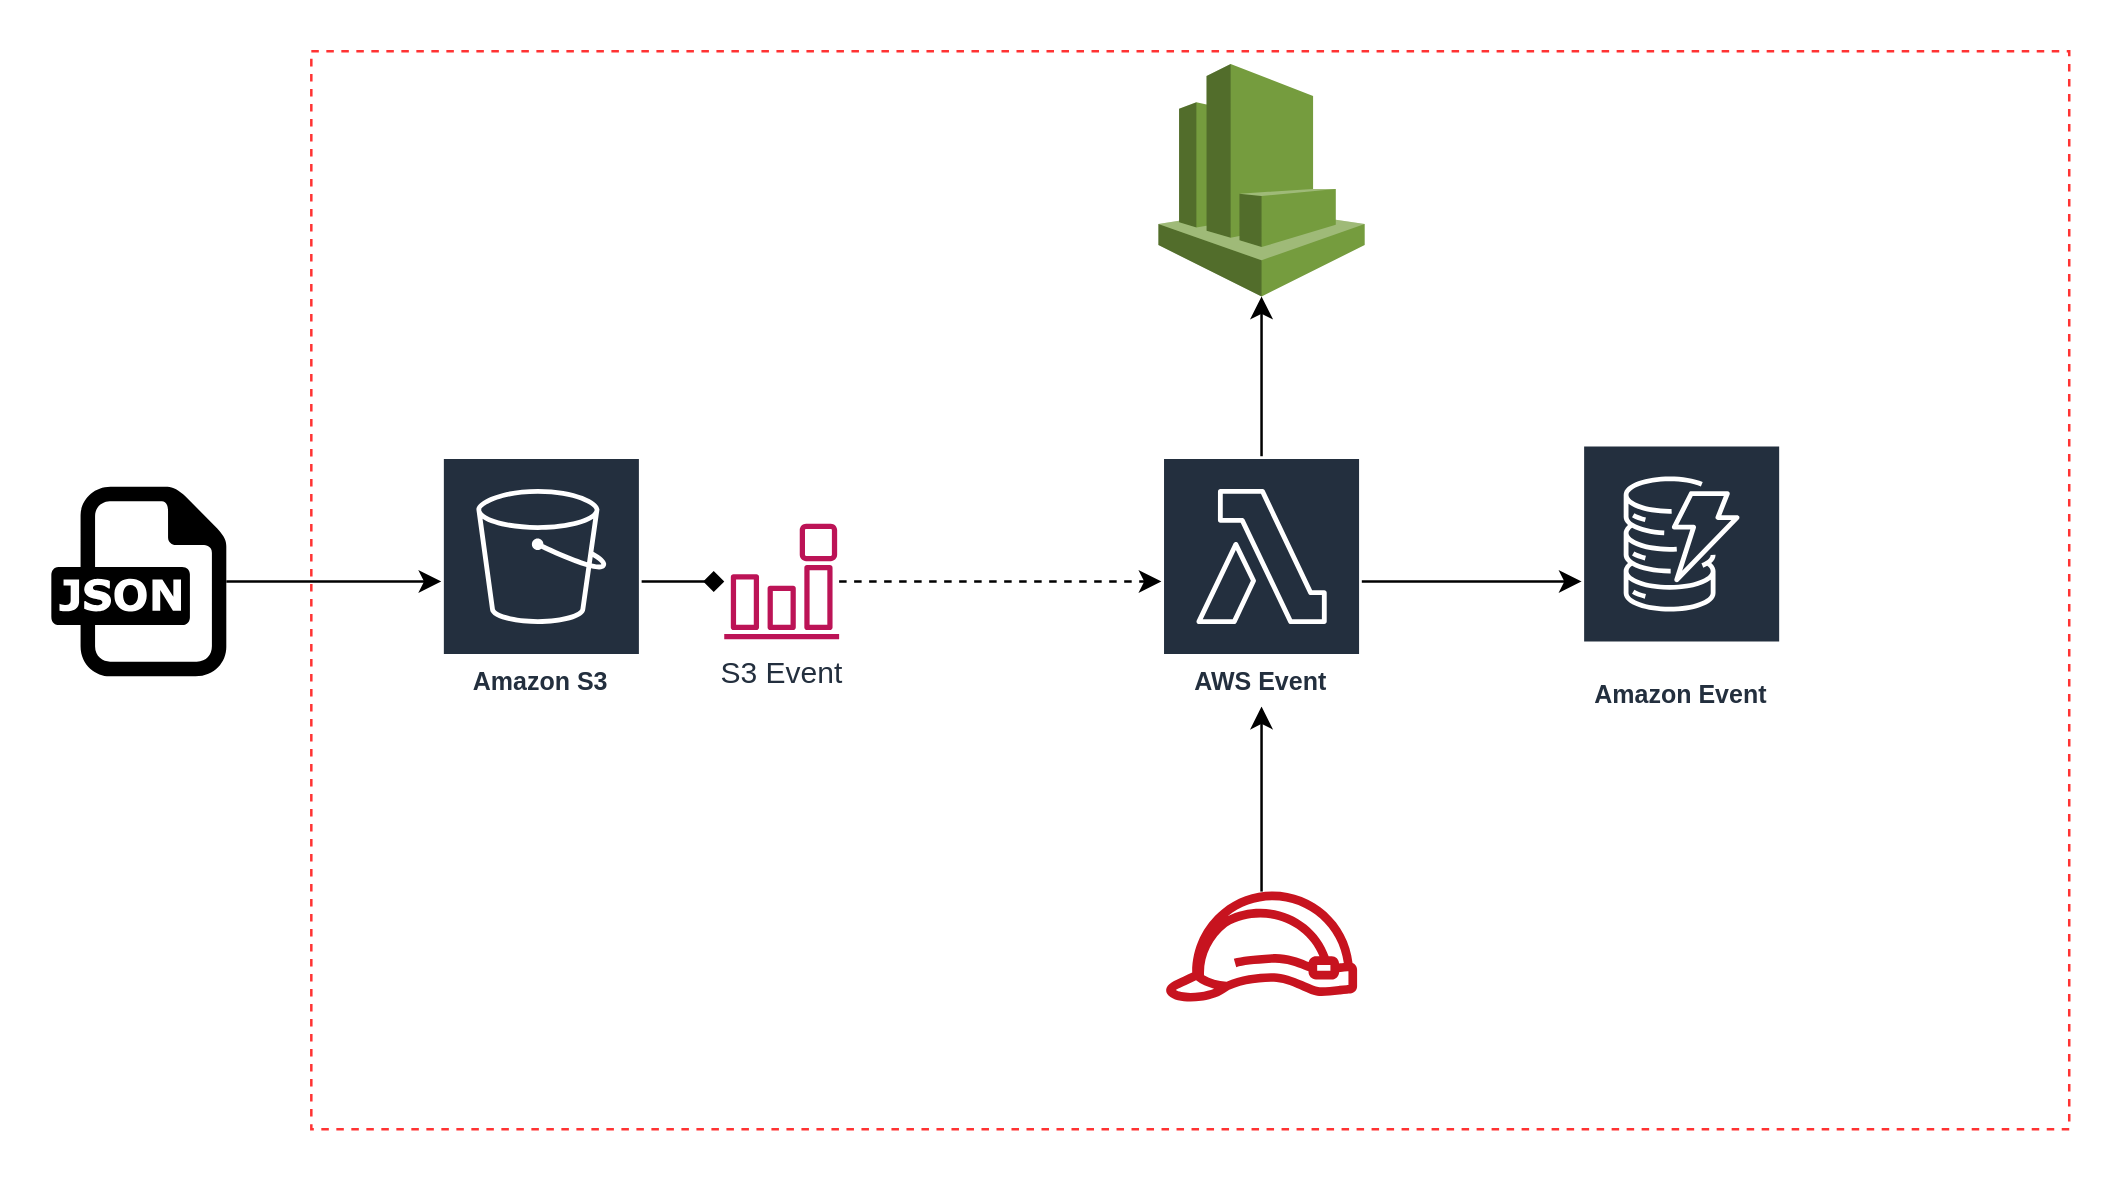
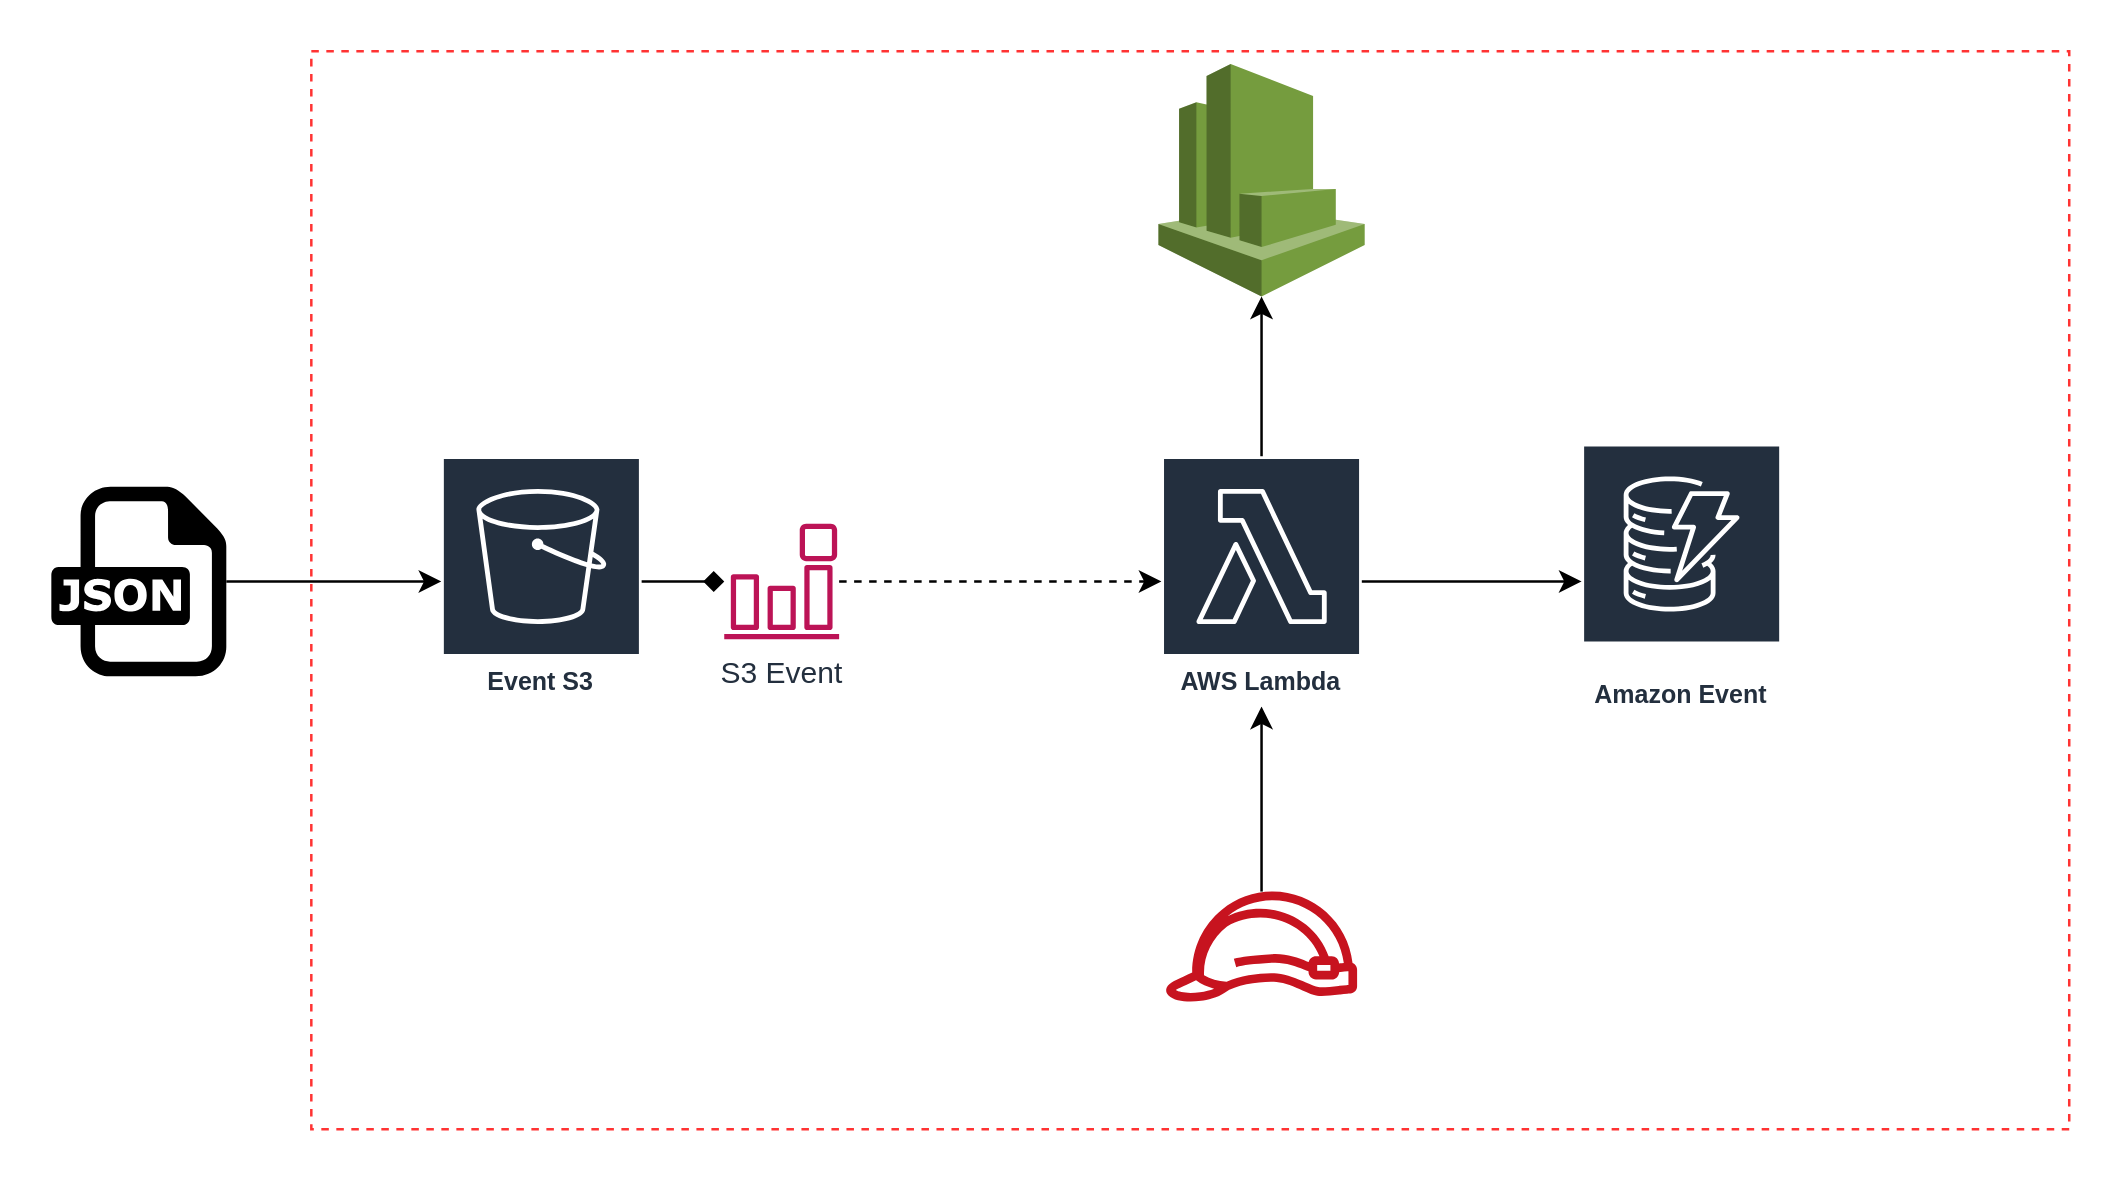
(541, 681) -> (541, 681)
(1261, 681) -> (1261, 681)
